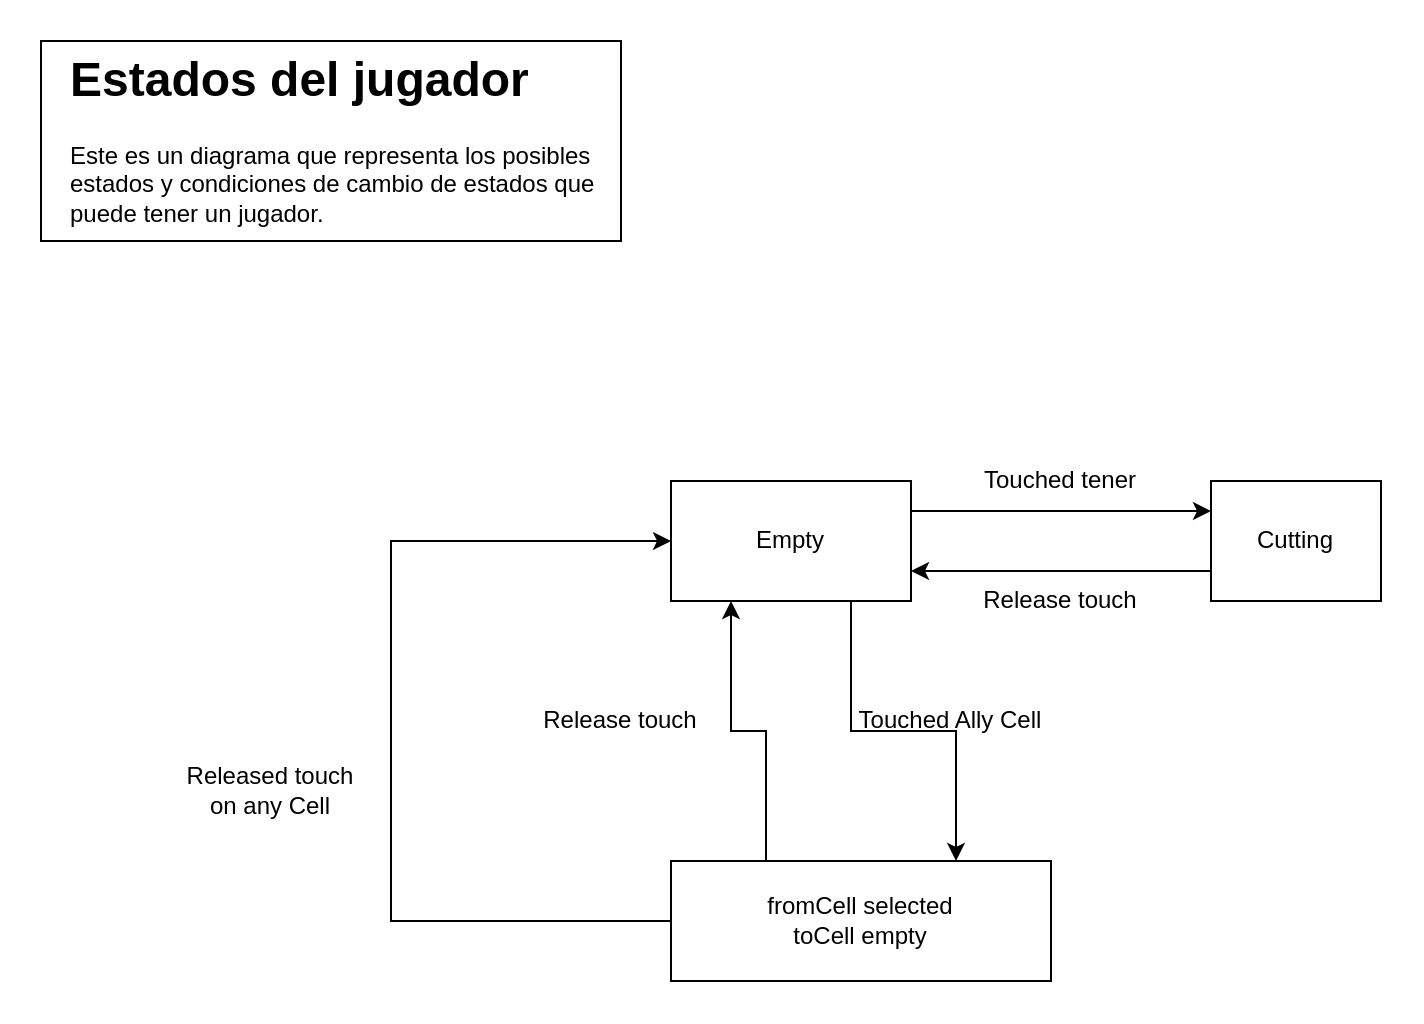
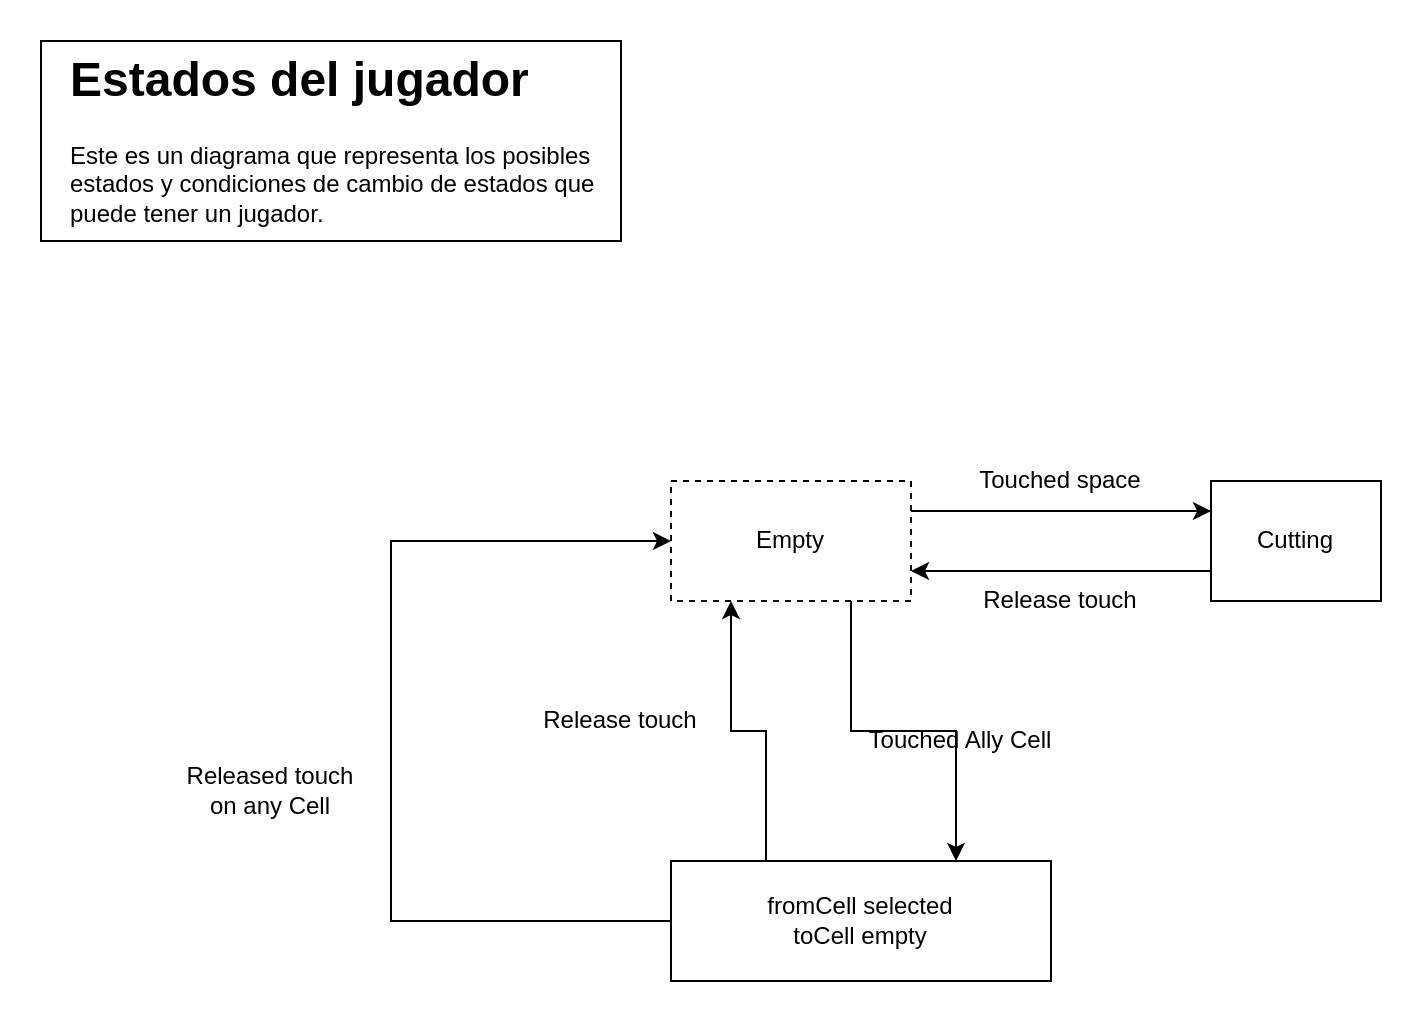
(1061, 481) -> (1061, 481)
(791, 541) -> (791, 541)
(951, 721) -> (961, 741)
